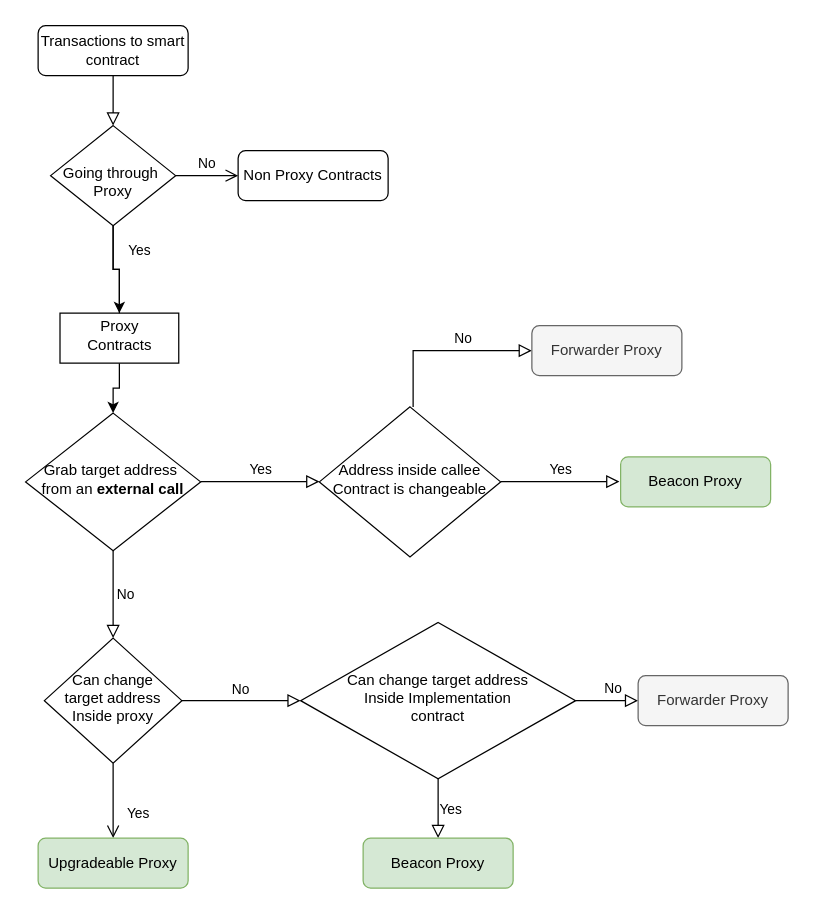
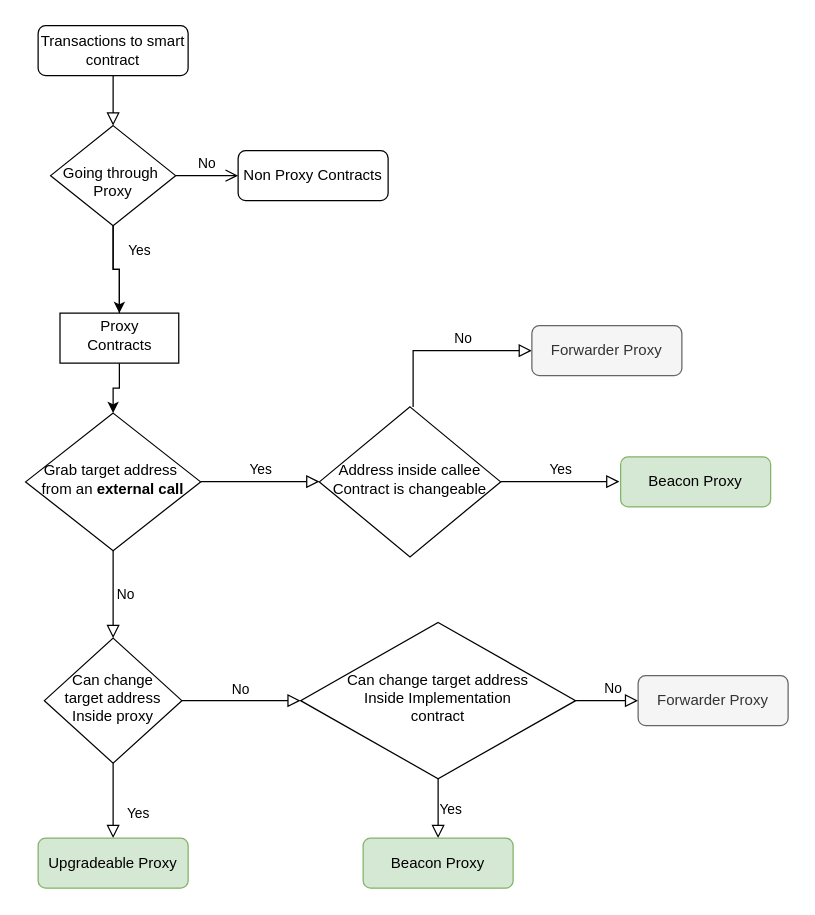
(113, 829) -> (113, 824)
